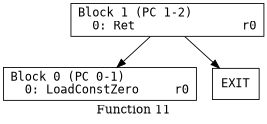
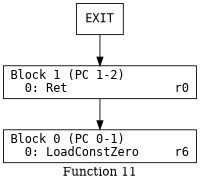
(199, 49) -> (100, 46)
(100, 84) -> (100, 146)
